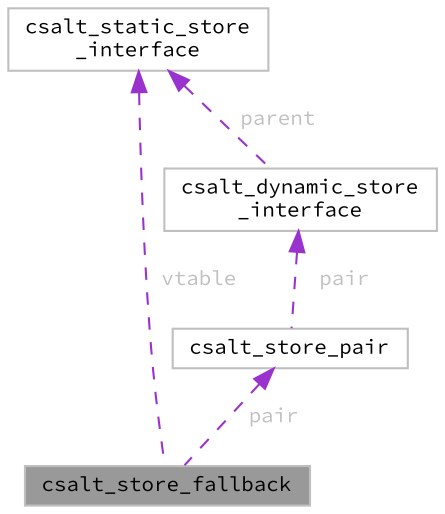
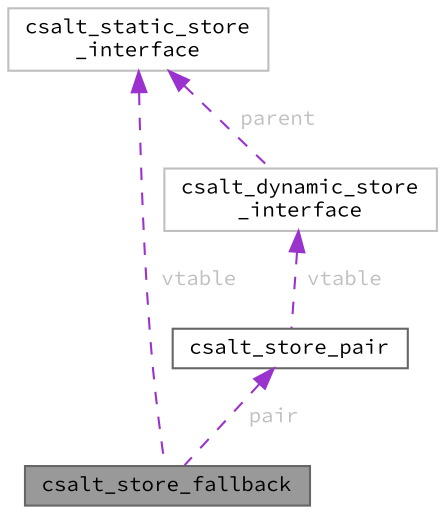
(339, 280) -> (339, 280)
(290, 348) -> (290, 348)
(167, 486) -> (167, 486)
